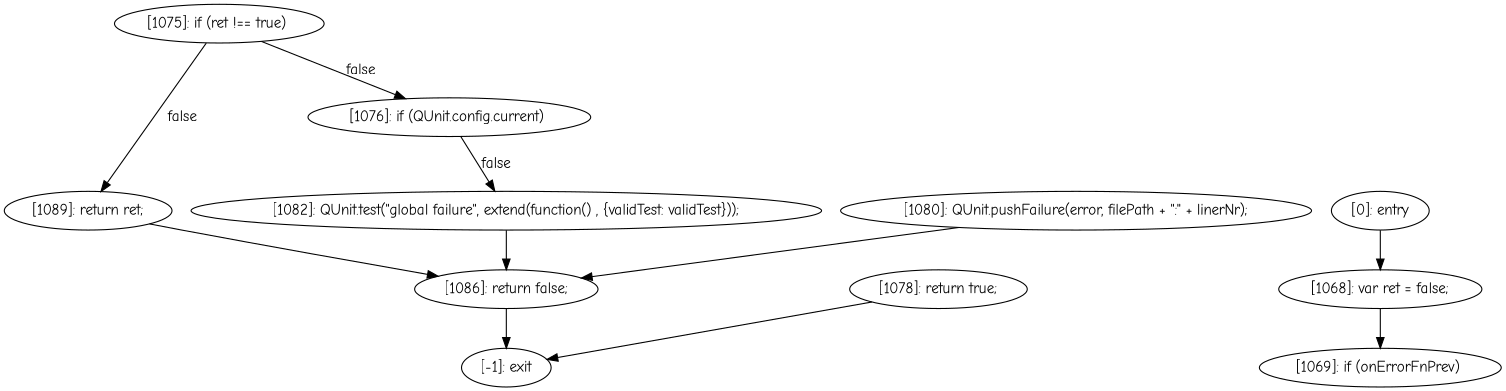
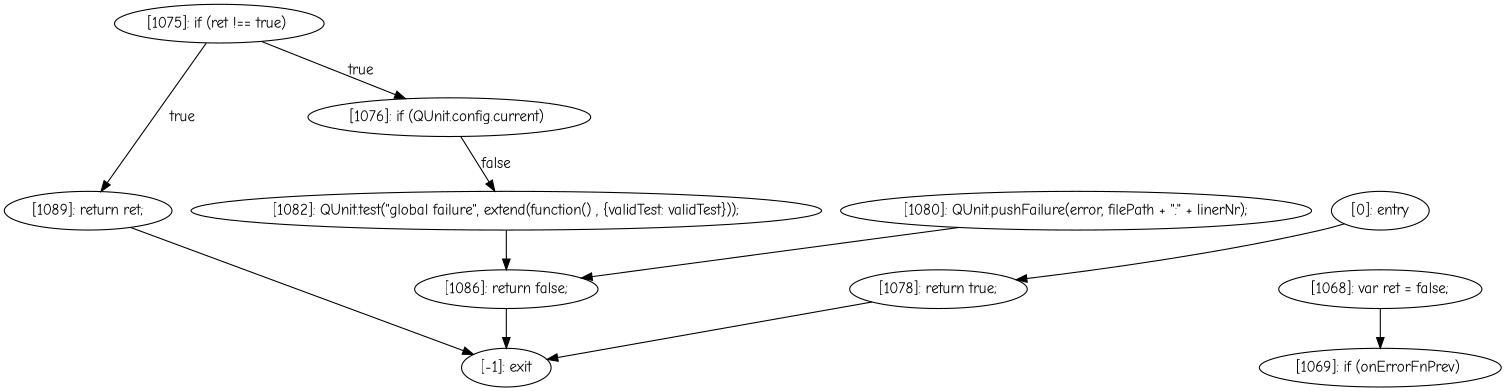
(361, 70) -> (361, 70)
(183, 117) -> (183, 117)
(1380, 245) -> (1186, 256)
(288, 250) -> (297, 289)
